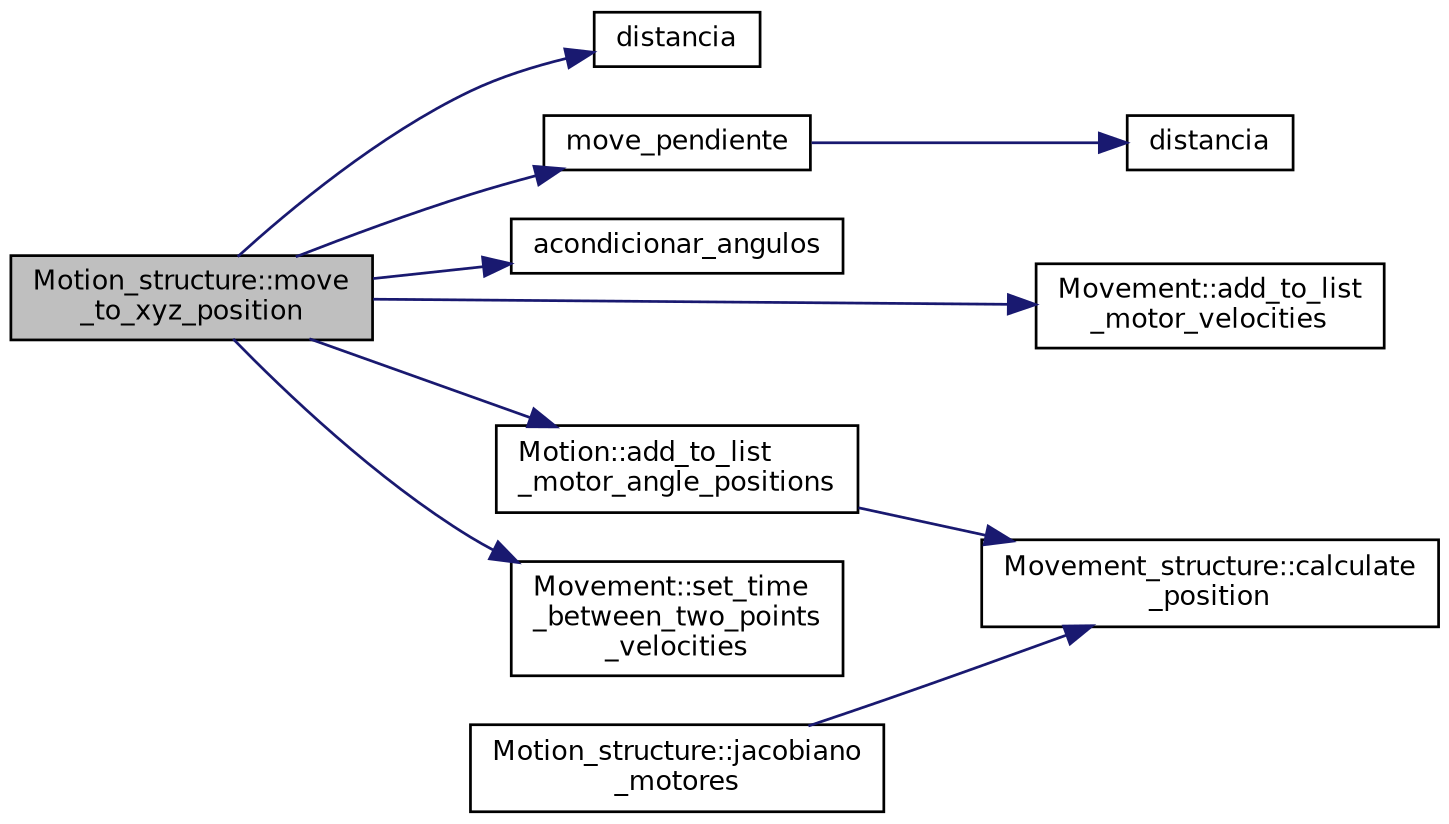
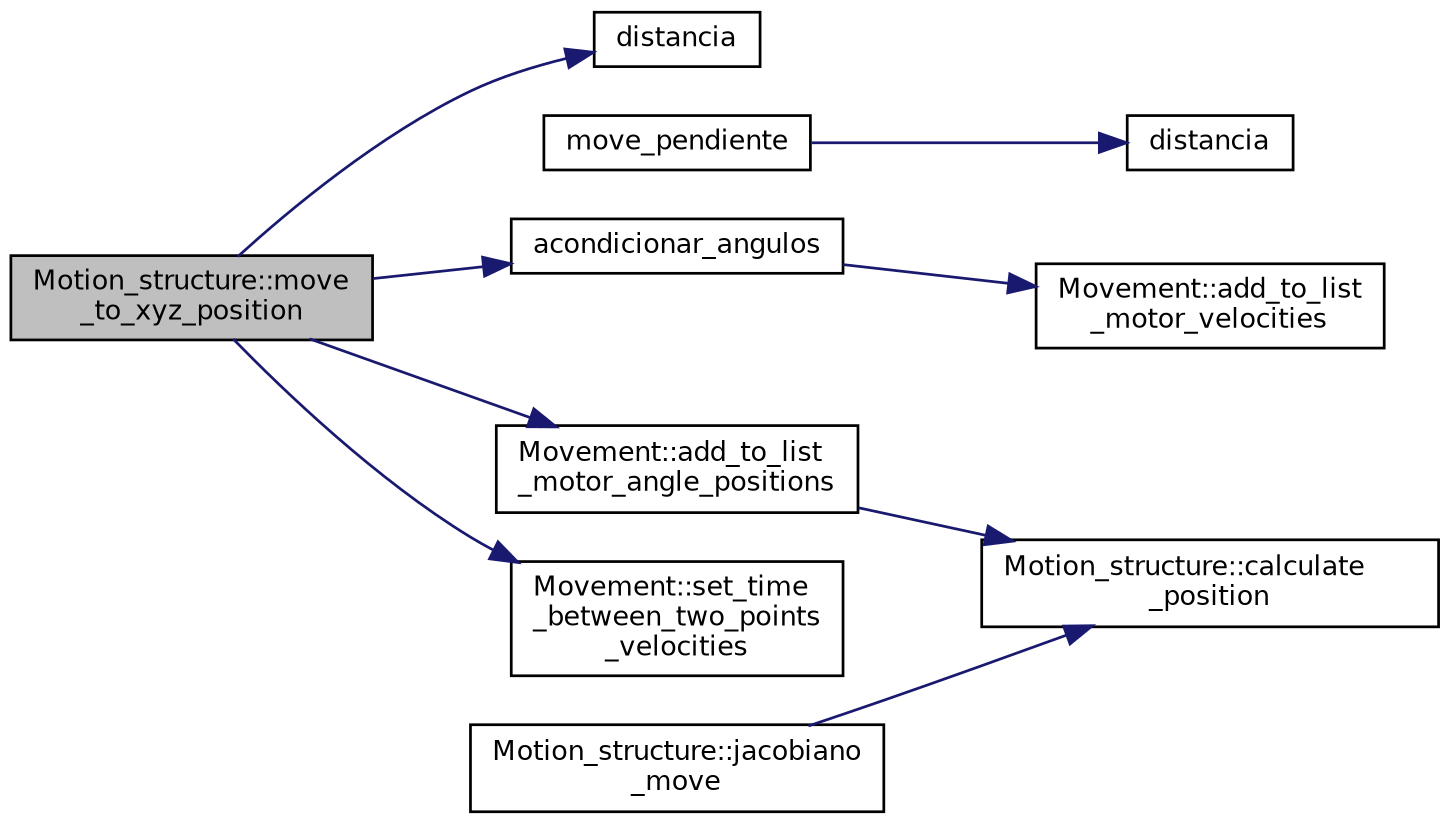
(415, 213) -> none
(690, 302) -> (926, 274)
(677, 469) -> (677, 469)
(1210, 583) -> (1210, 583)
(677, 768) -> (677, 768)
